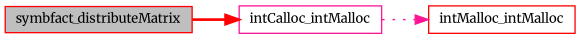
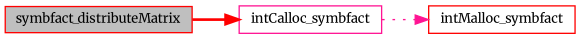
(310, 20) -> (310, 20)
(502, 20) -> (502, 20)
